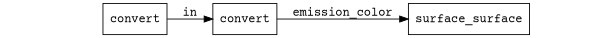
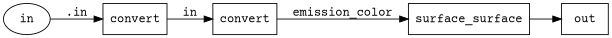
none -> (27, 19)
none -> (585, 19)
